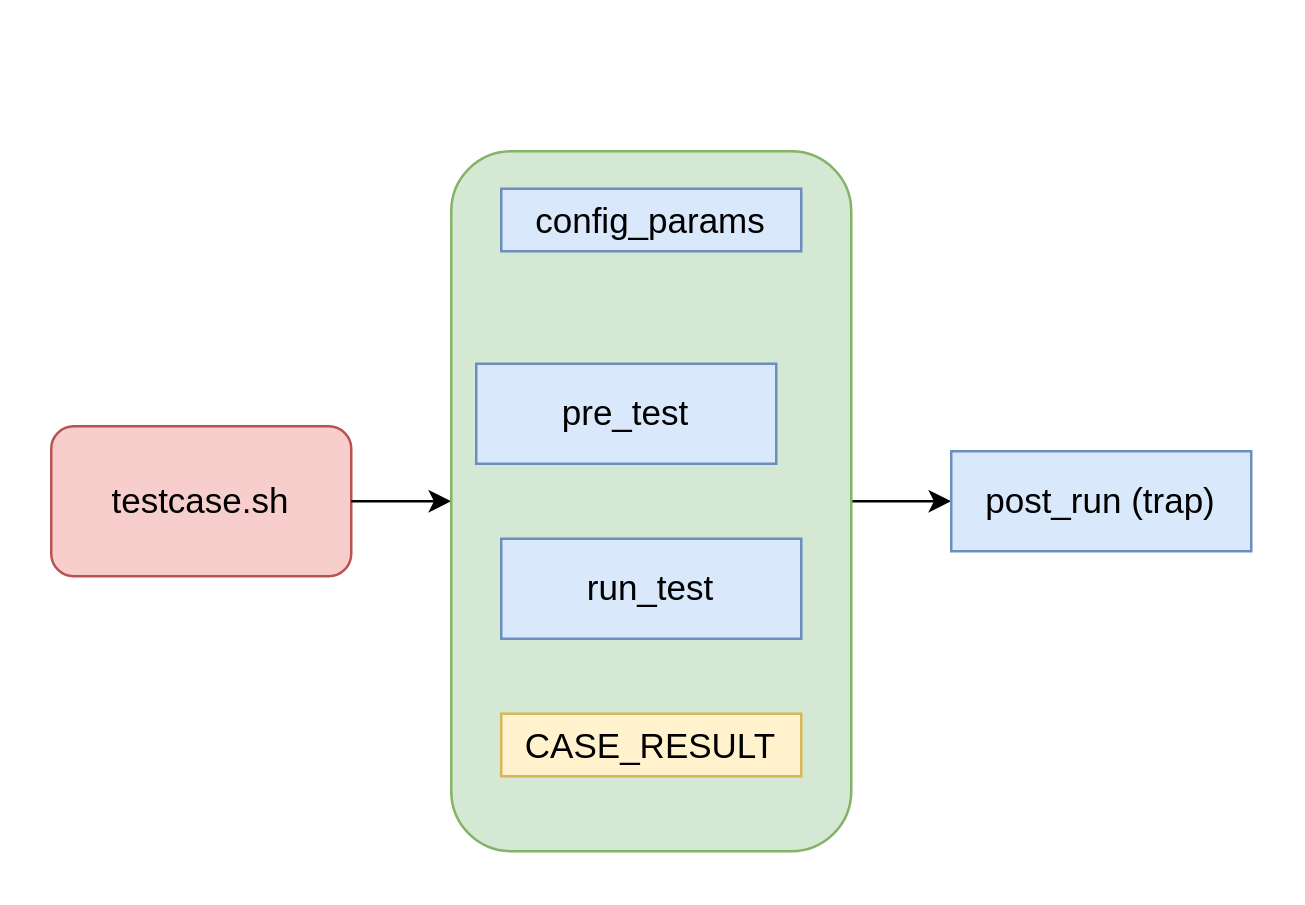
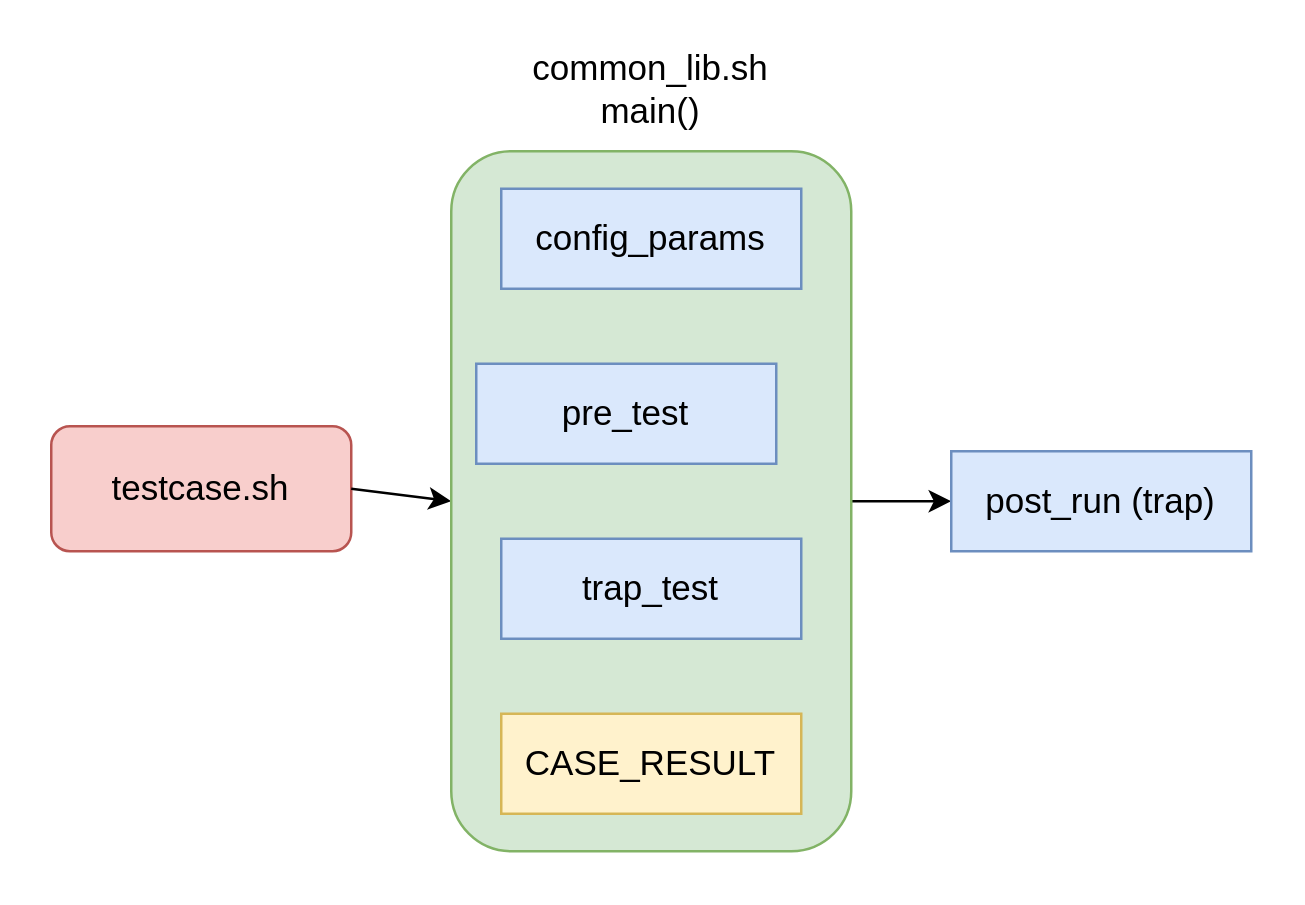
none -> (651, 89)
(651, 220) -> (651, 239)
(201, 501) -> (201, 489)
(651, 589) -> (651, 589)
(651, 745) -> (651, 764)
